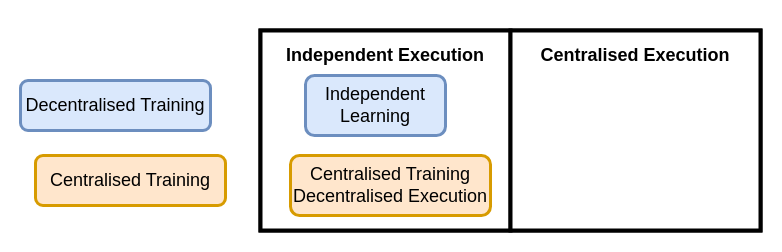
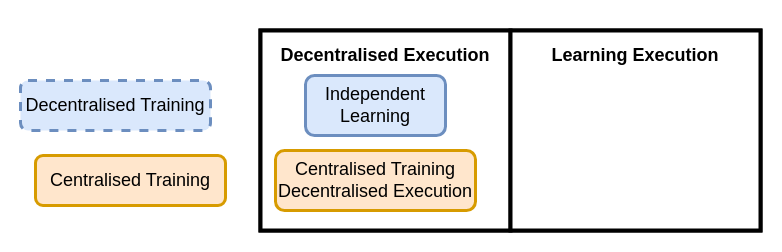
(386, 51) -> (386, 51)
(636, 51) -> (636, 51)
(116, 106) -> (116, 106)
(391, 186) -> (376, 181)
